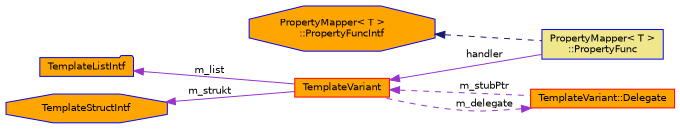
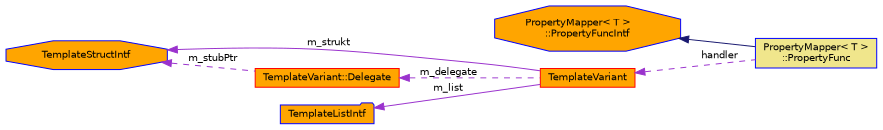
(493, 38) -> (722, 43)
(471, 66) -> (700, 66)
(465, 93) -> (213, 67)
